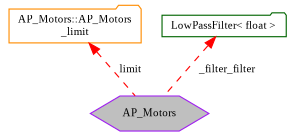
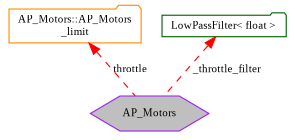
(129, 69) -> (129, 69)
(226, 69) -> (226, 69)
